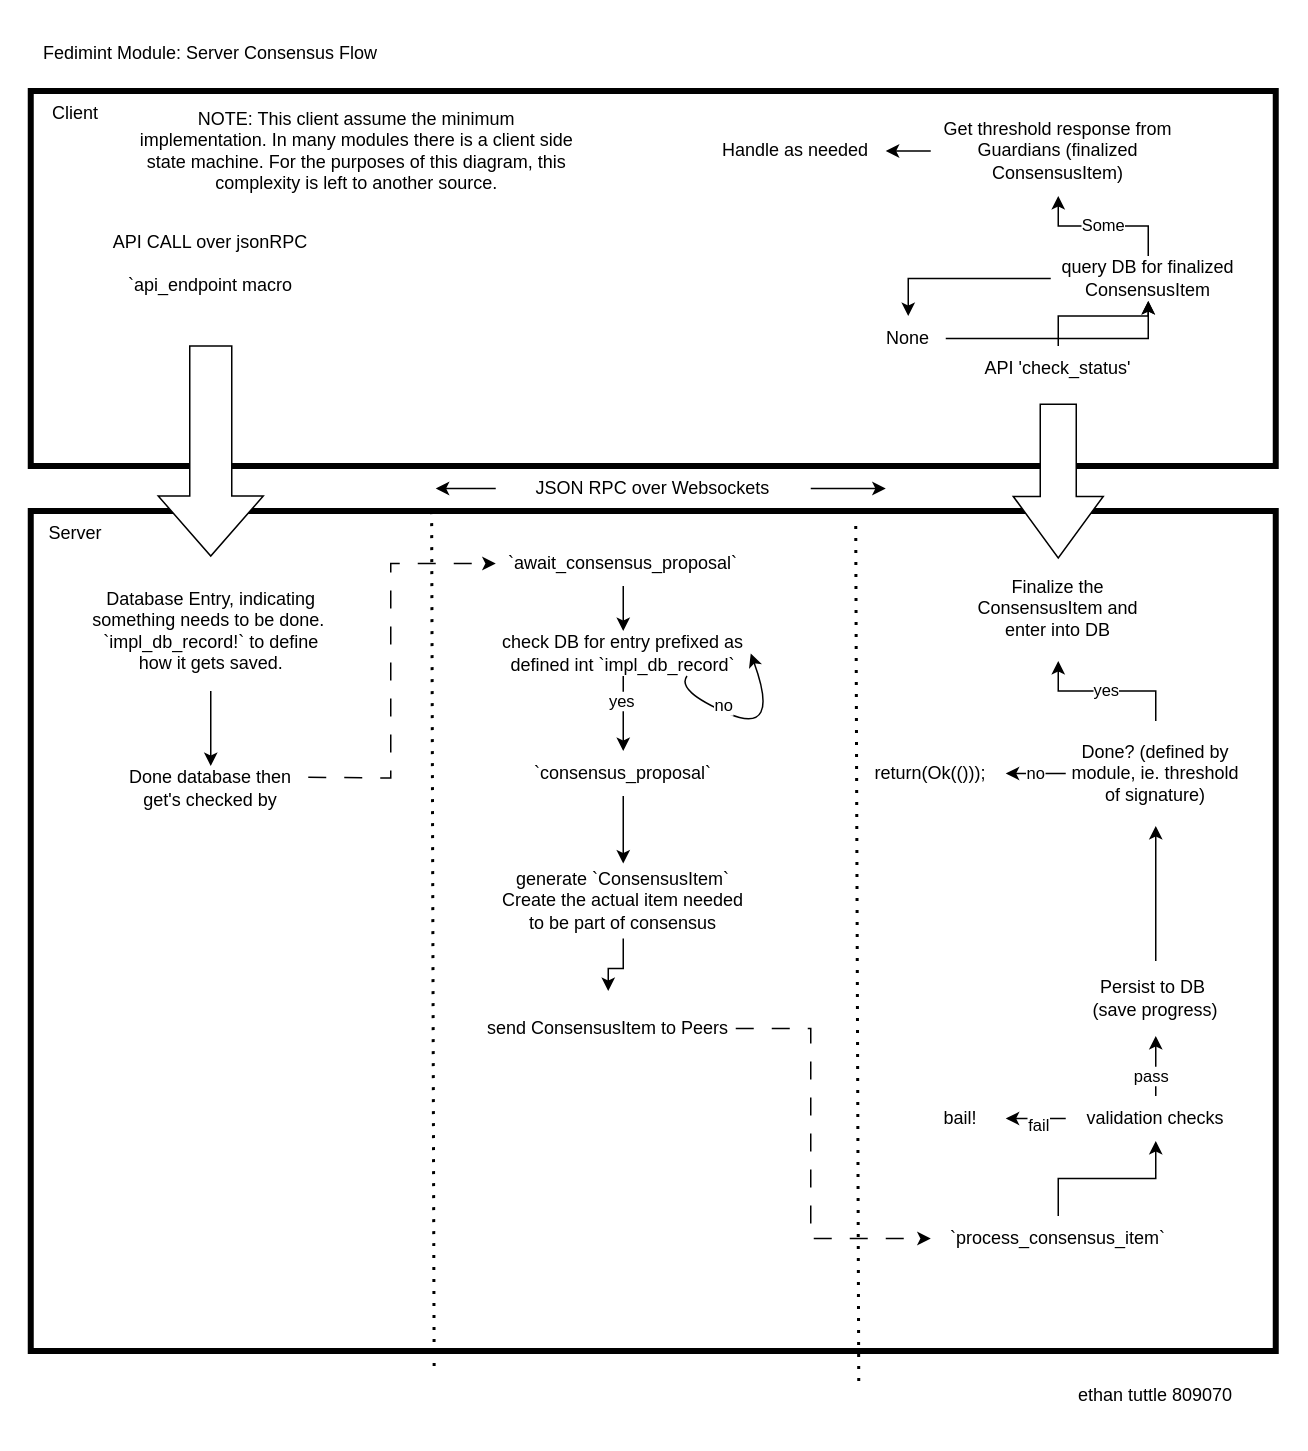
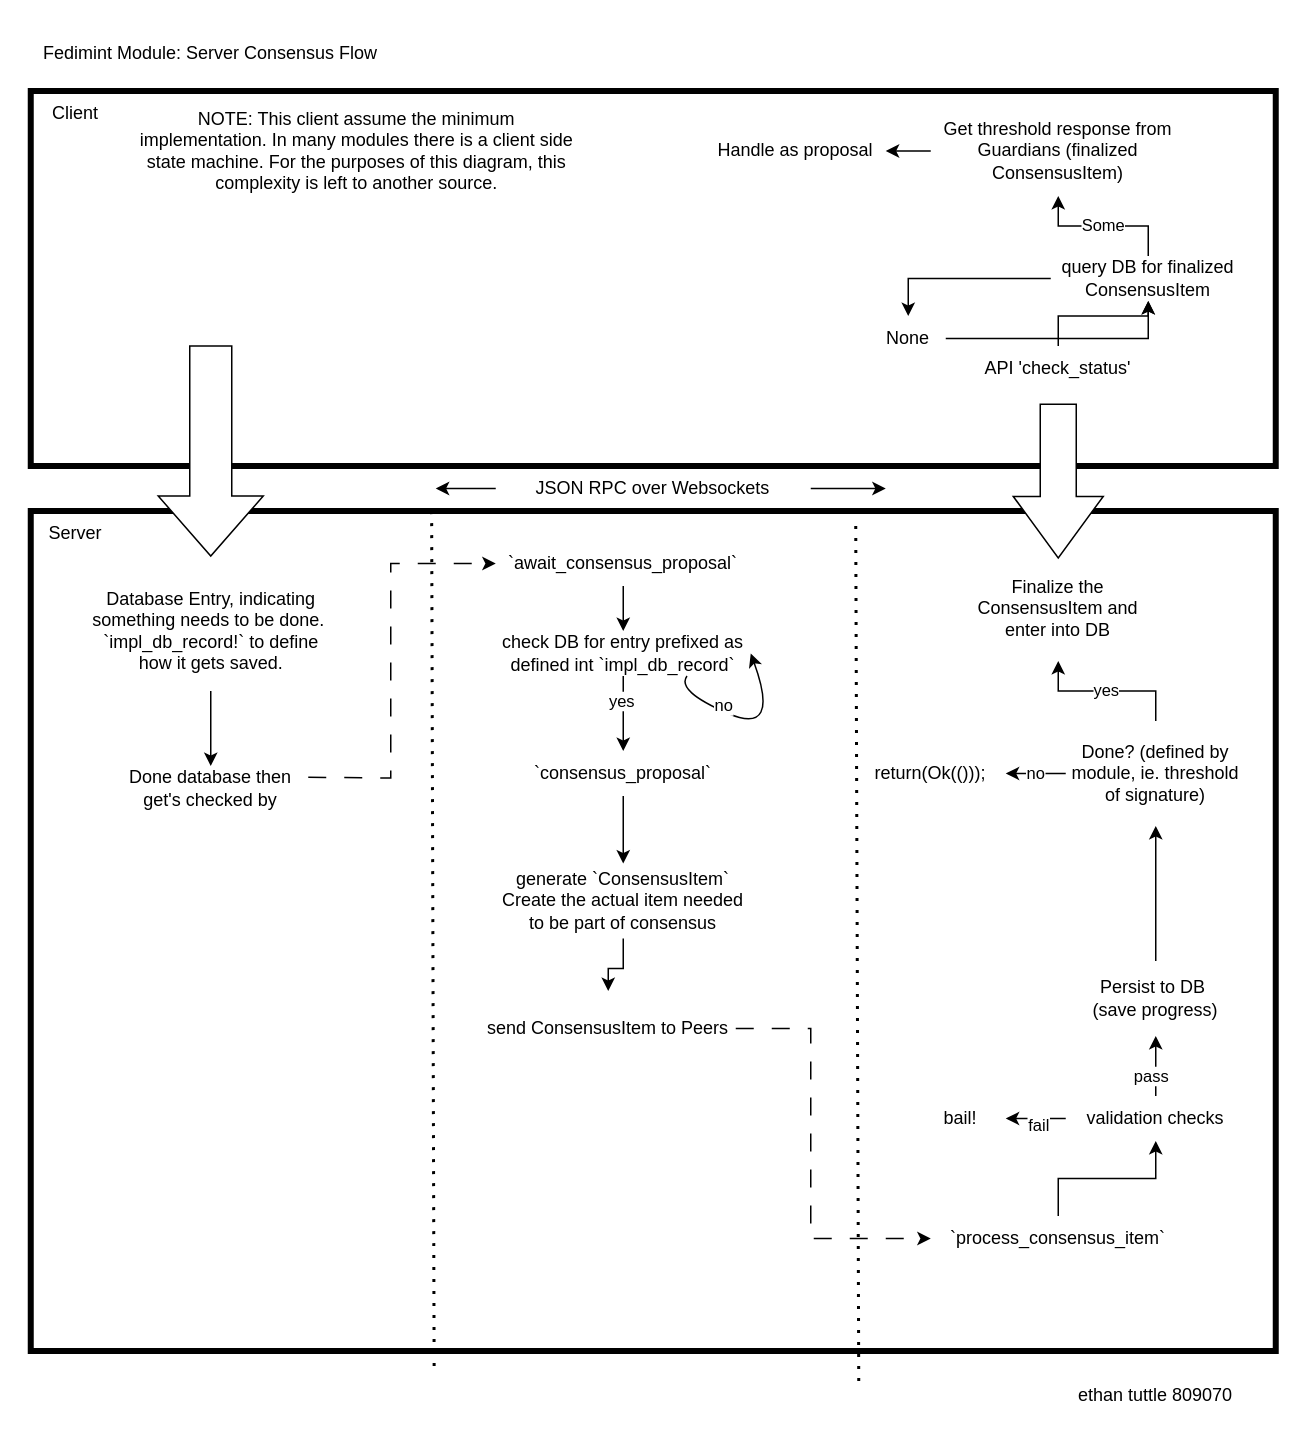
(796, 151) -> (796, 151)
(211, 263) -> none
